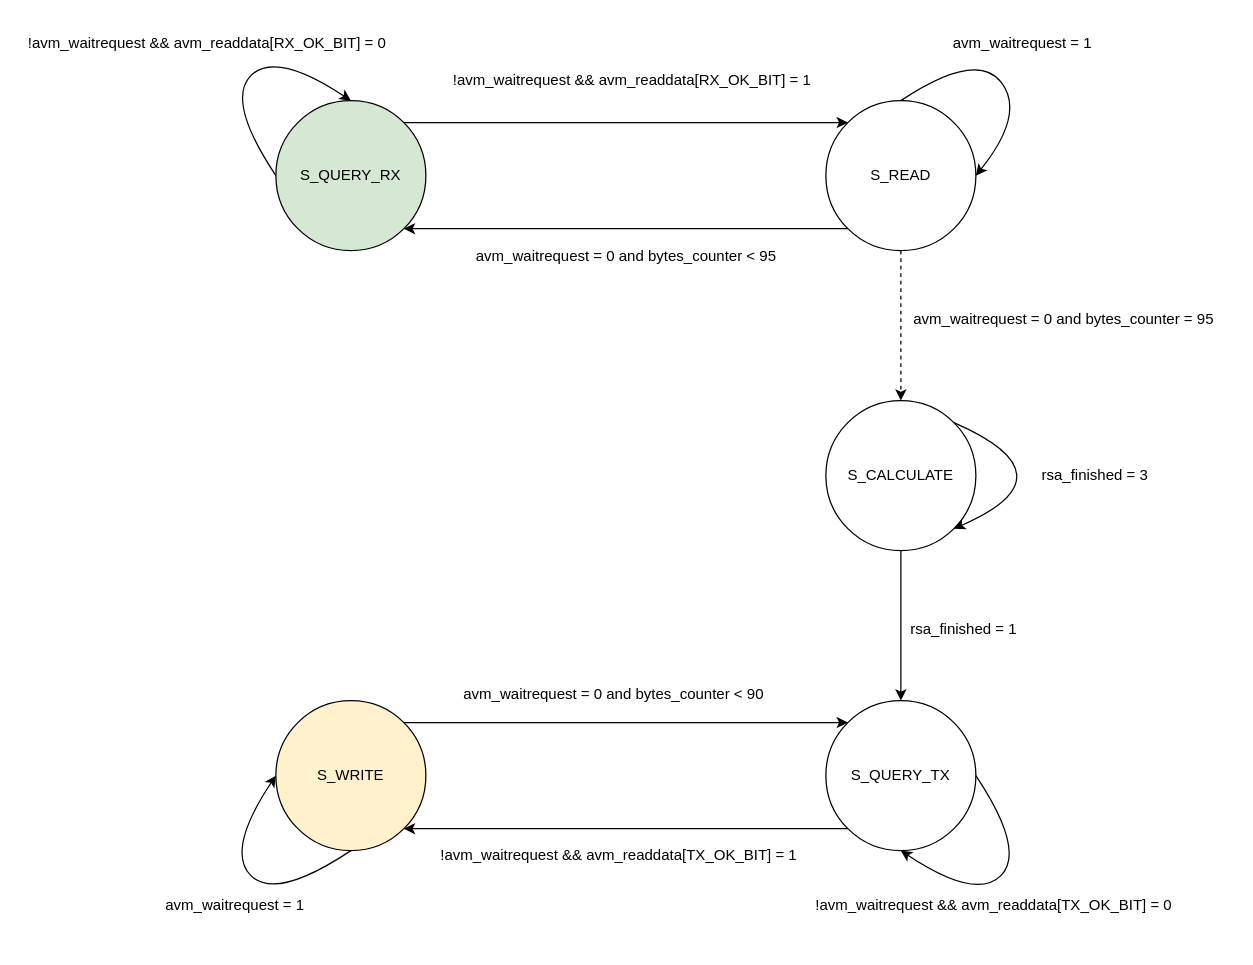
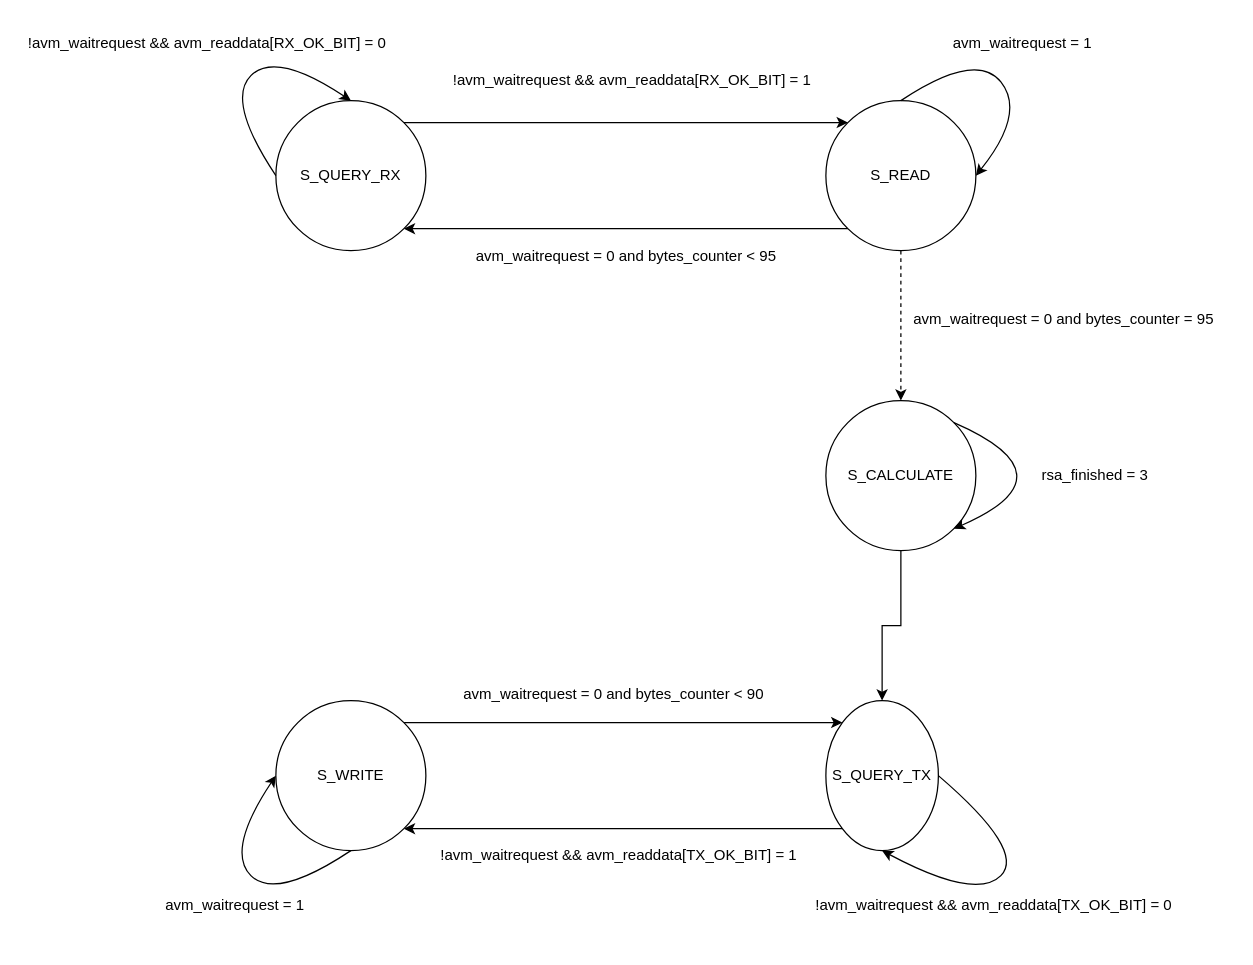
(351, 176) -> (351, 176)
(963, 629) -> none
(351, 776) -> (351, 776)
(901, 776) -> (882, 776)
